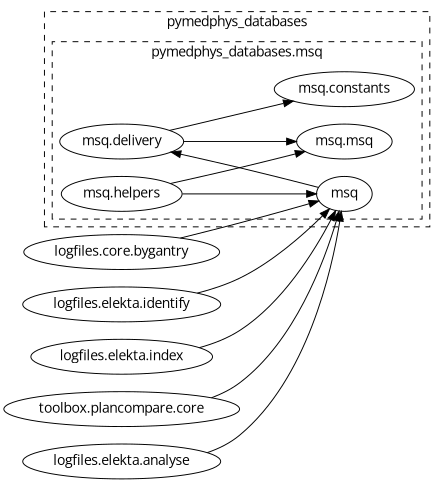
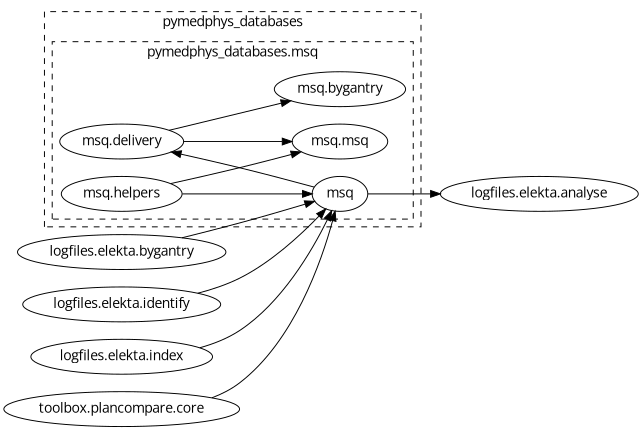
(344, 89) -> (340, 89)
(122, 252) -> (122, 252)
(300, 354) -> (399, 194)
